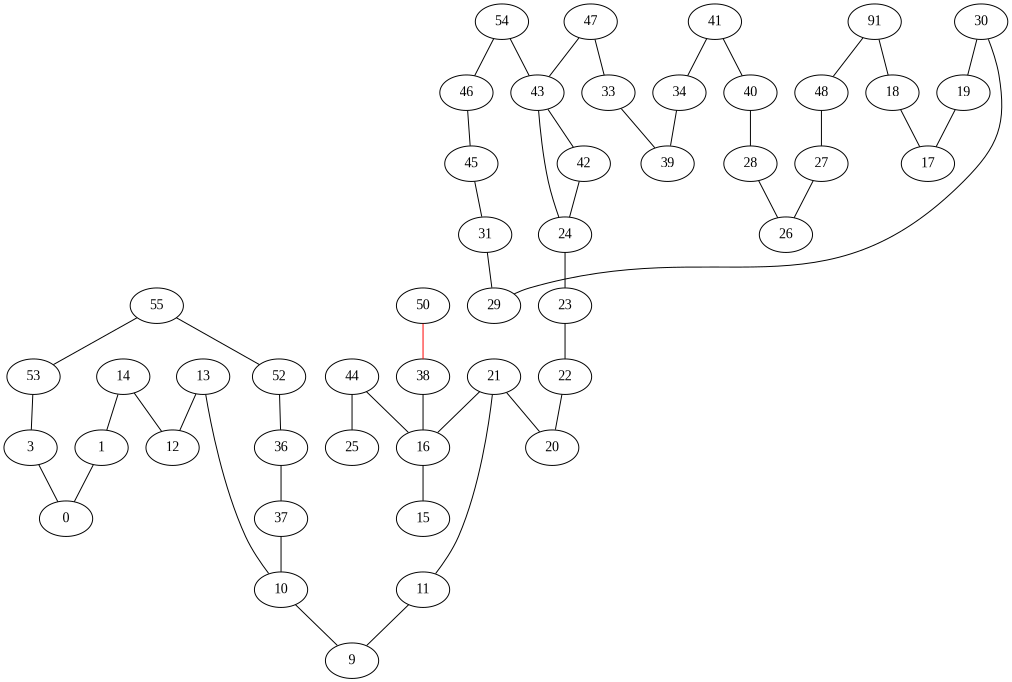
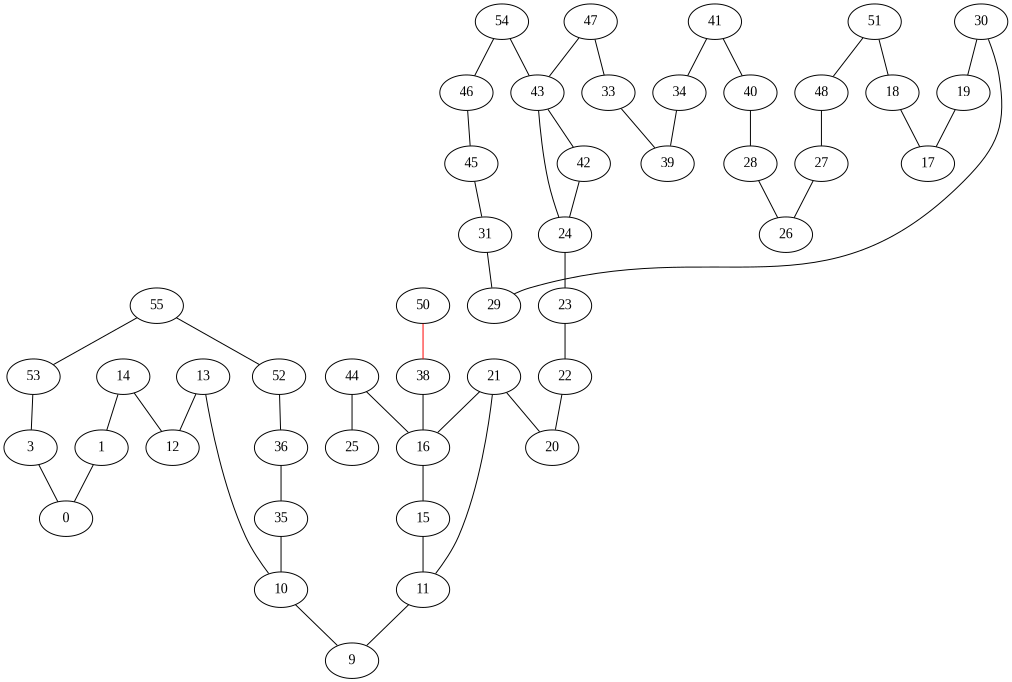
(875, 22) -> (875, 22)
(281, 519) -> (281, 519)
none -> (423, 554)
